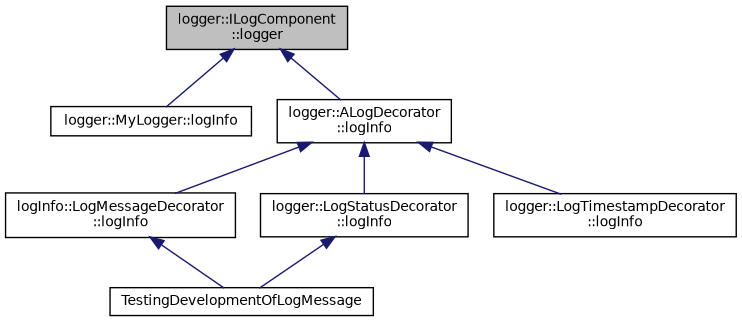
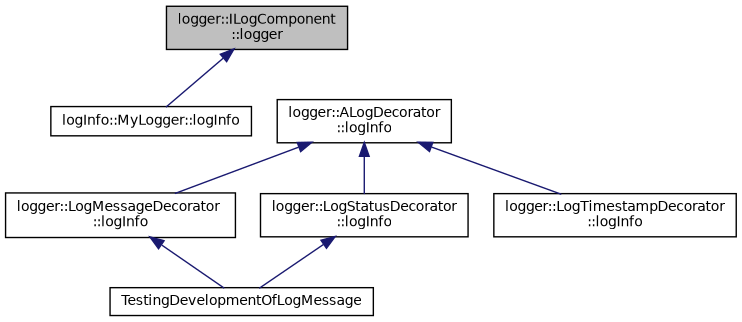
(316, 79) -> none
(151, 121) -> (151, 121)
(120, 215) -> (120, 215)
